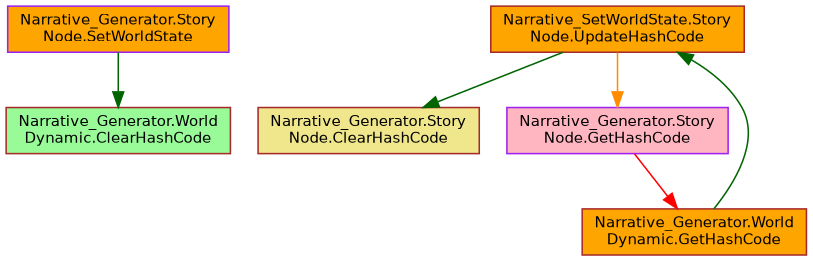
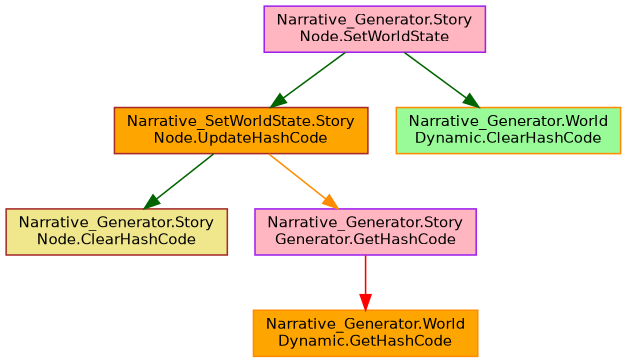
(118, 29) -> (375, 29)
(748, 127) -> (314, 75)
(118, 131) -> (508, 131)
(618, 131) -> (366, 232)
(694, 232) -> (366, 333)
